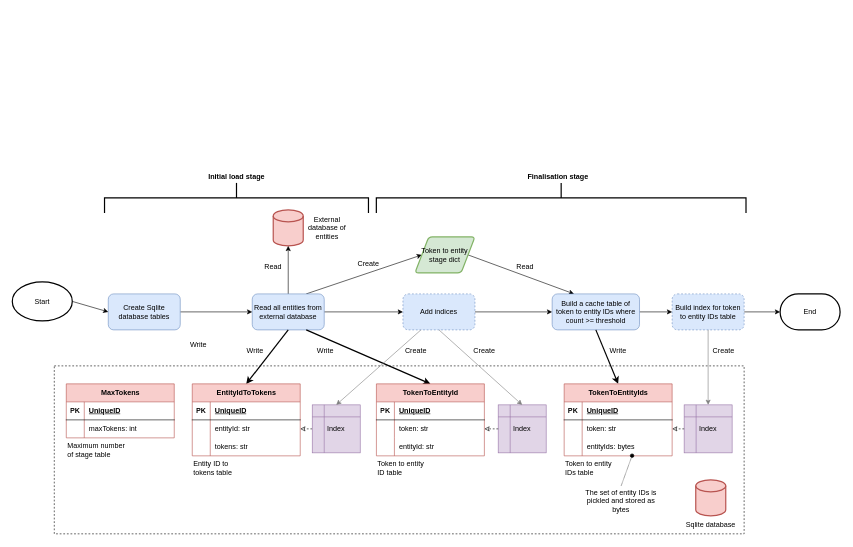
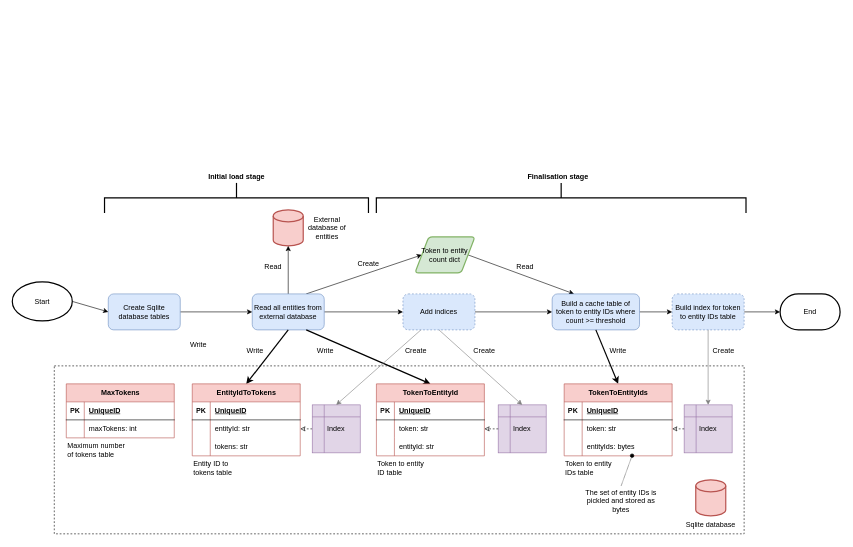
(445, 255) -> (445, 255)
(99, 450) -> (99, 450)
